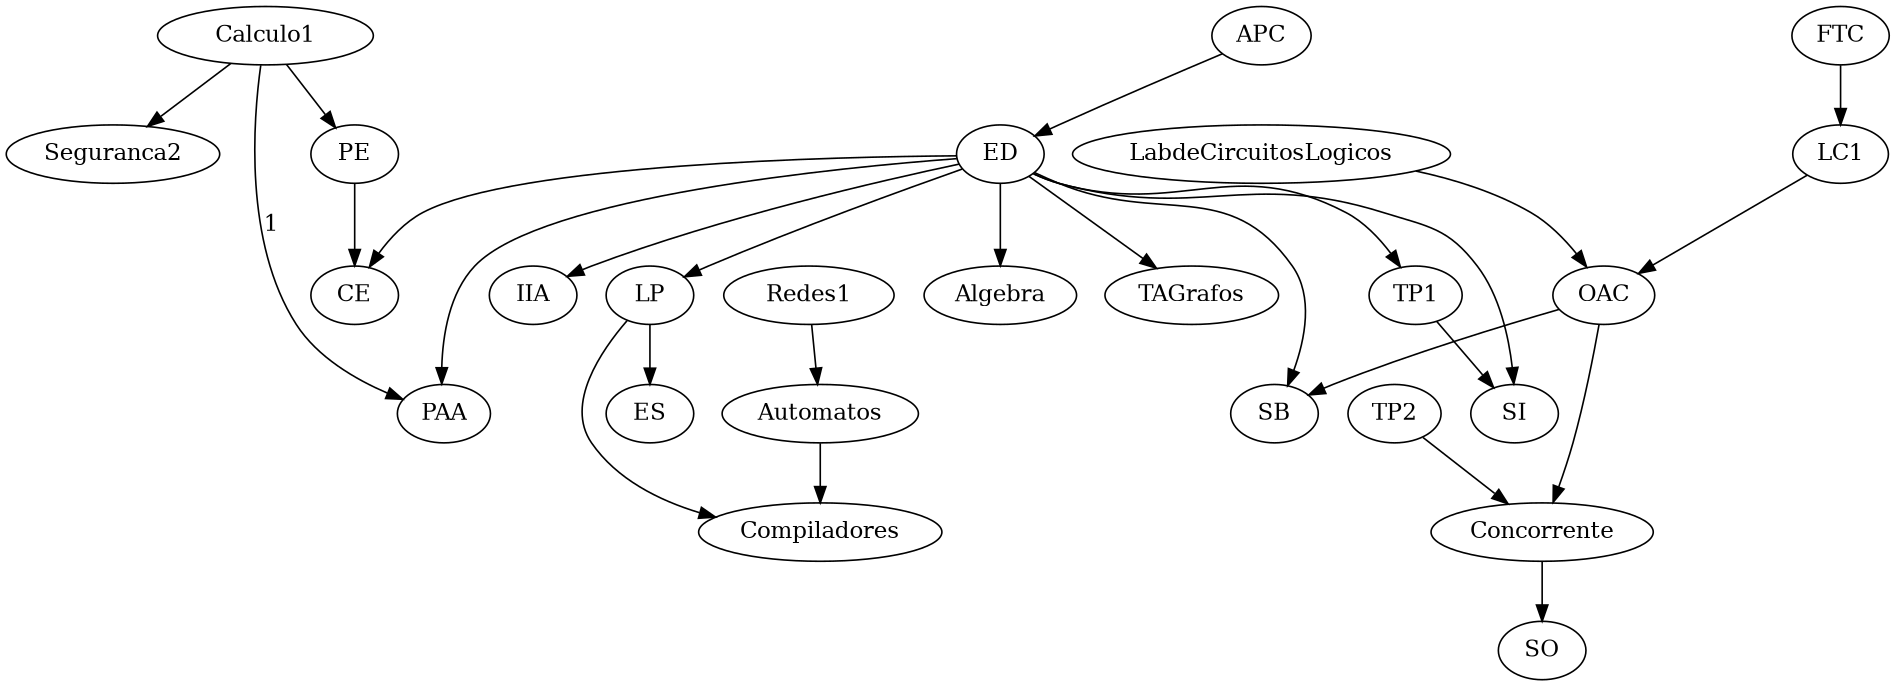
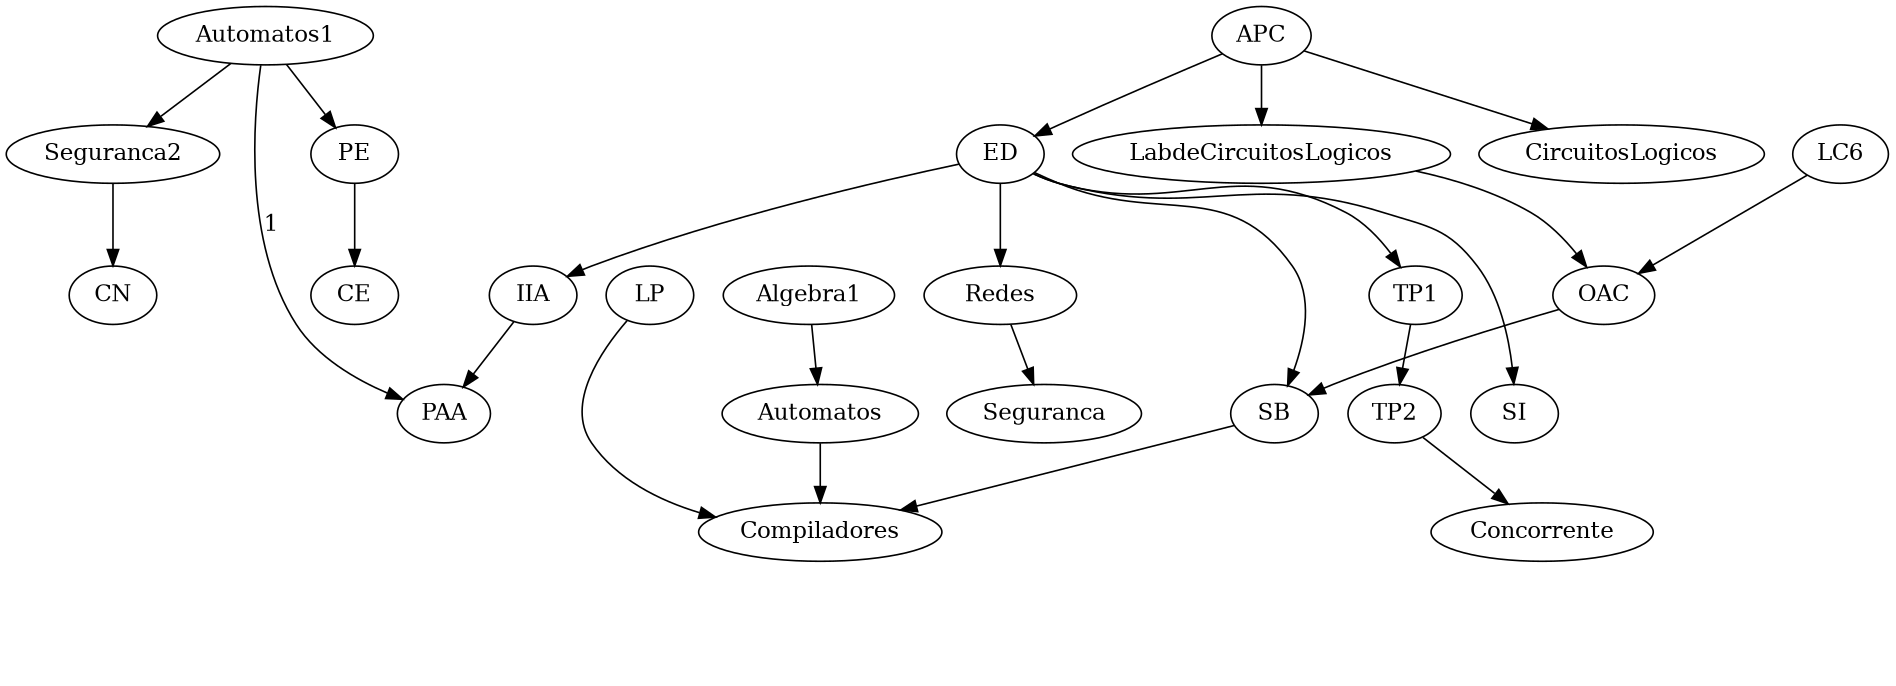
(265, 36) -> (265, 36)
(1841, 36) -> none
none -> (1262, 87)
none -> (1622, 154)
(1841, 154) -> (1841, 154)
(657, 168) -> none
(656, 198) -> (494, 348)
(830, 218) -> none
none -> (113, 295)
(809, 295) -> (809, 295)
(1000, 295) -> (1000, 295)
(1192, 295) -> none
(1462, 351) -> (1407, 346)
(1582, 407) -> none
(650, 414) -> none
none -> (1044, 414)
none -> (1075, 466)
(1542, 651) -> none
